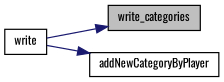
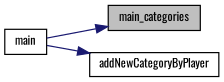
(154, 18) -> (154, 18)
(26, 42) -> (26, 42)
